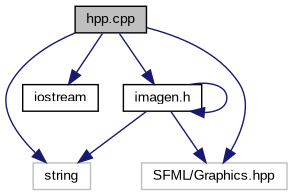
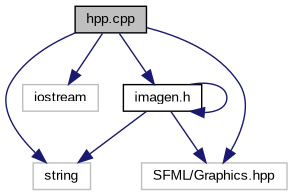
(60, 98) -> (60, 98)
